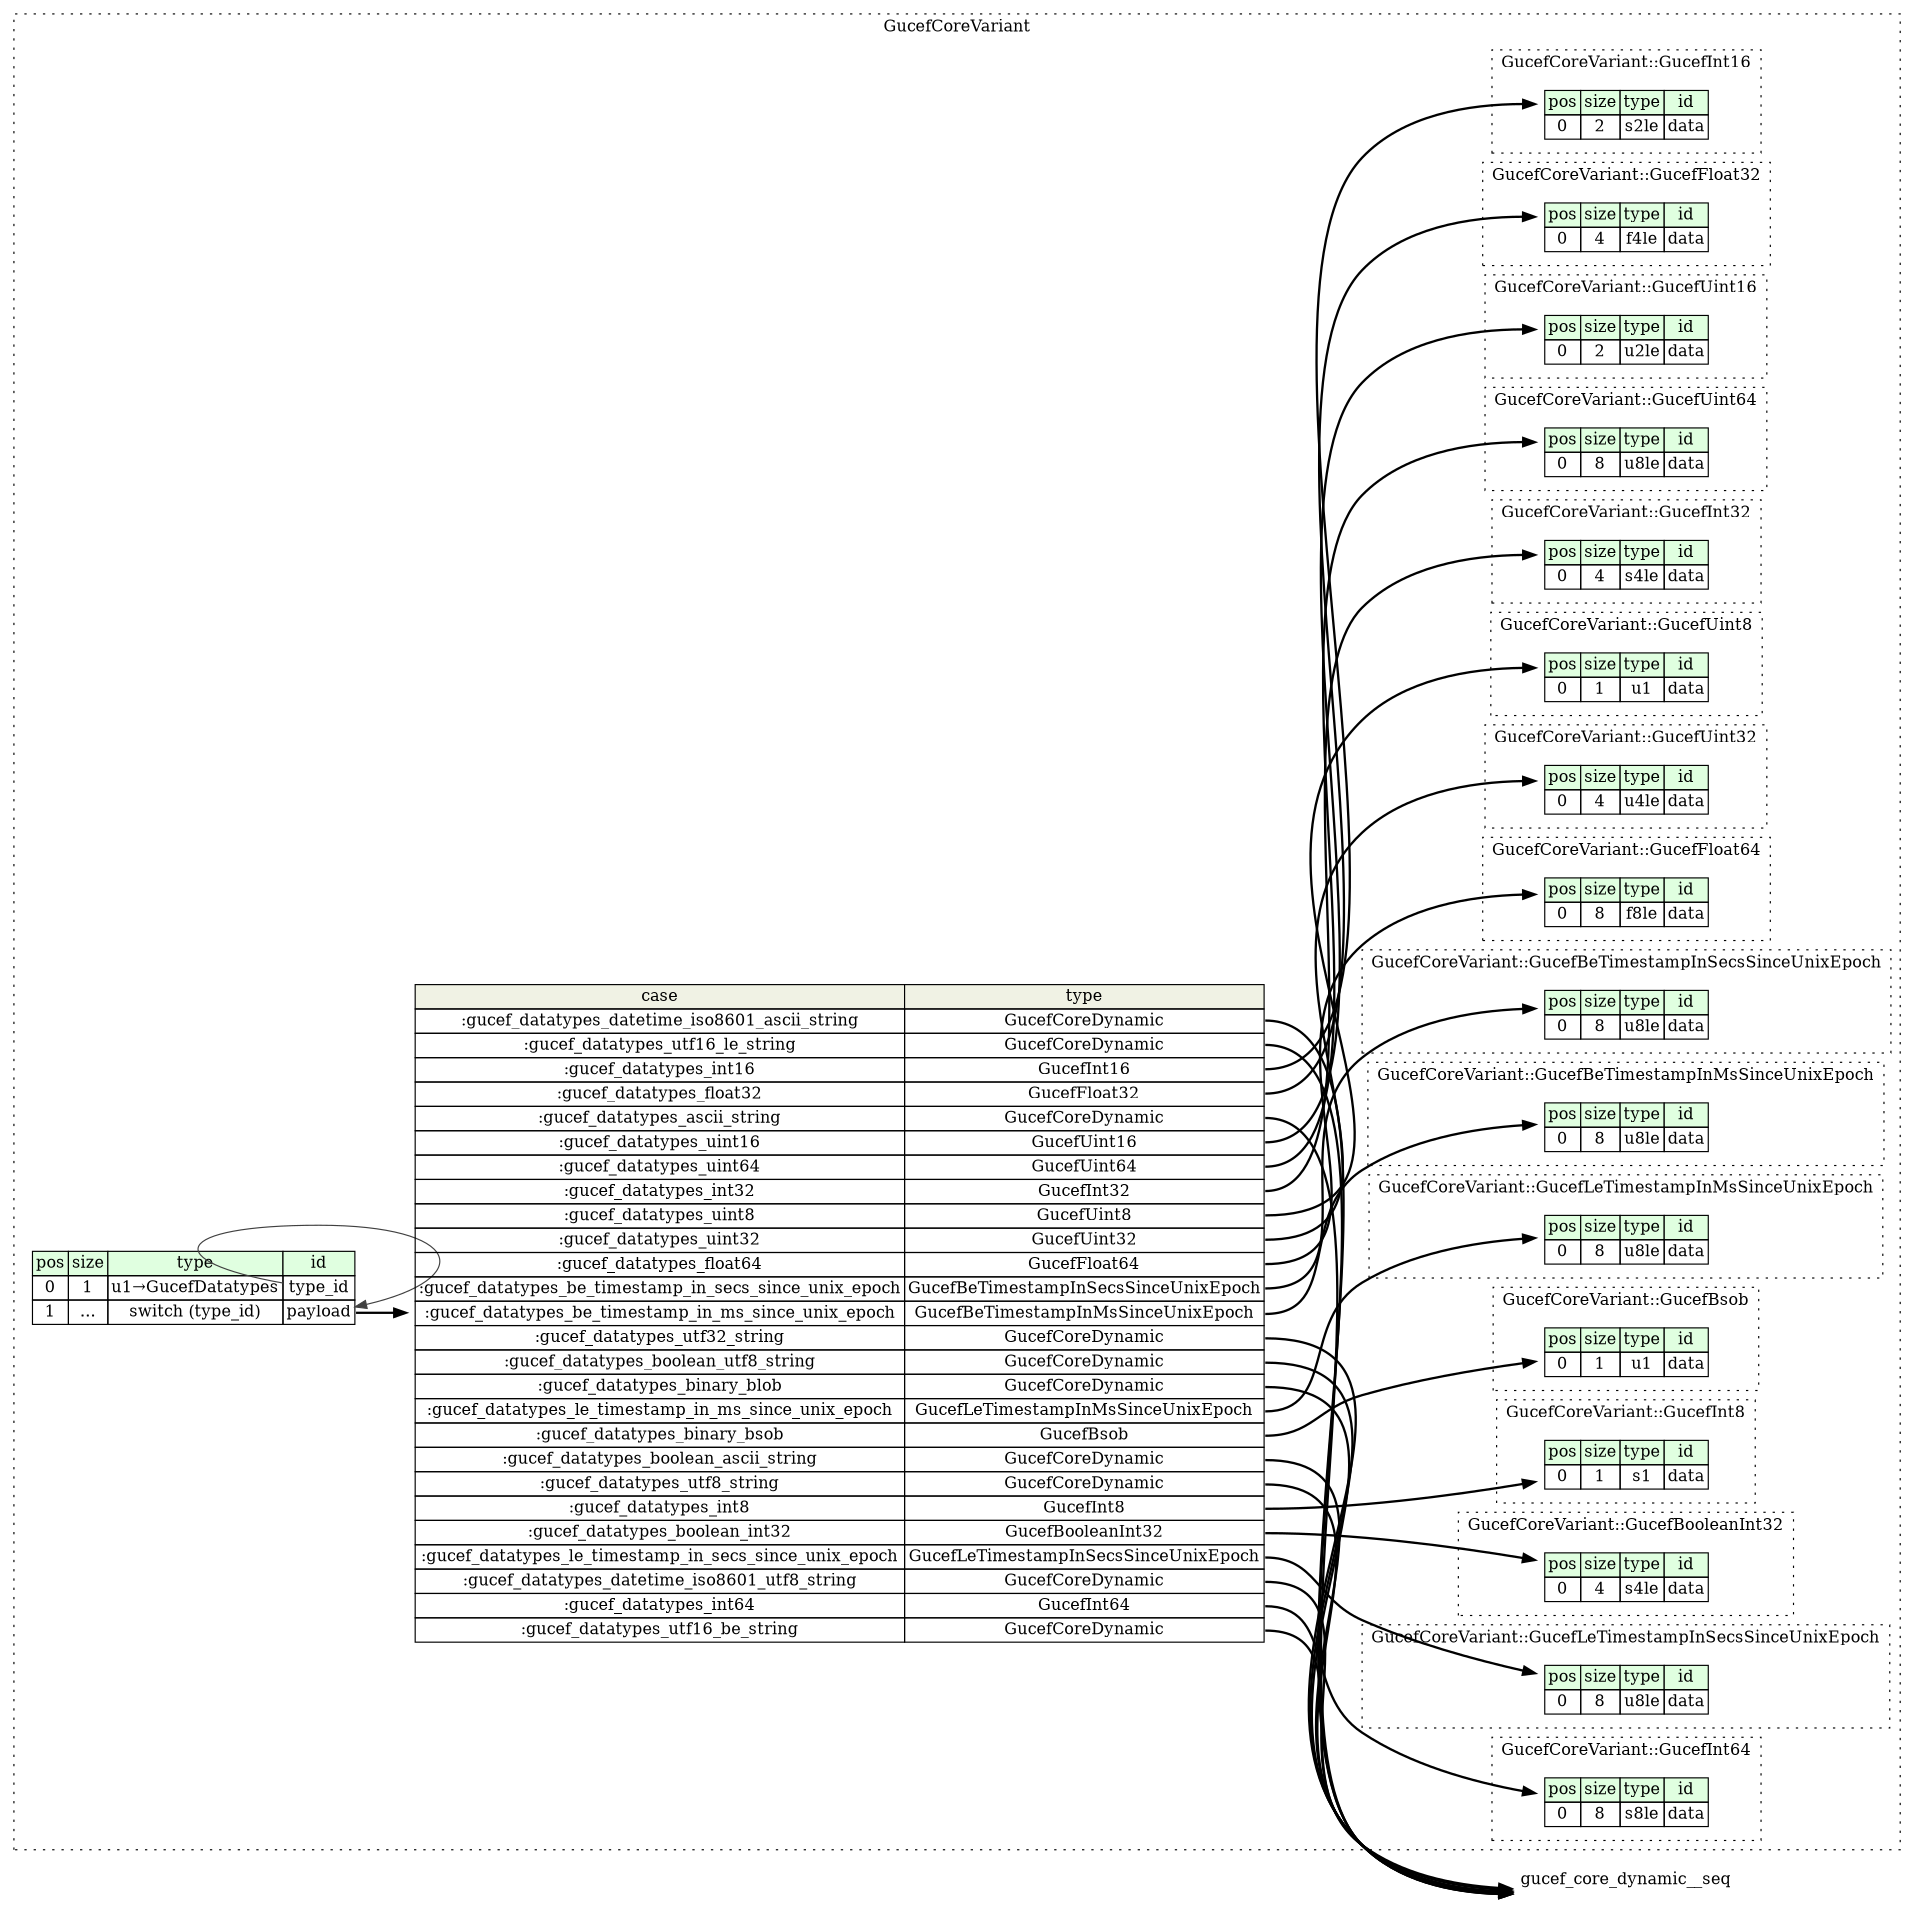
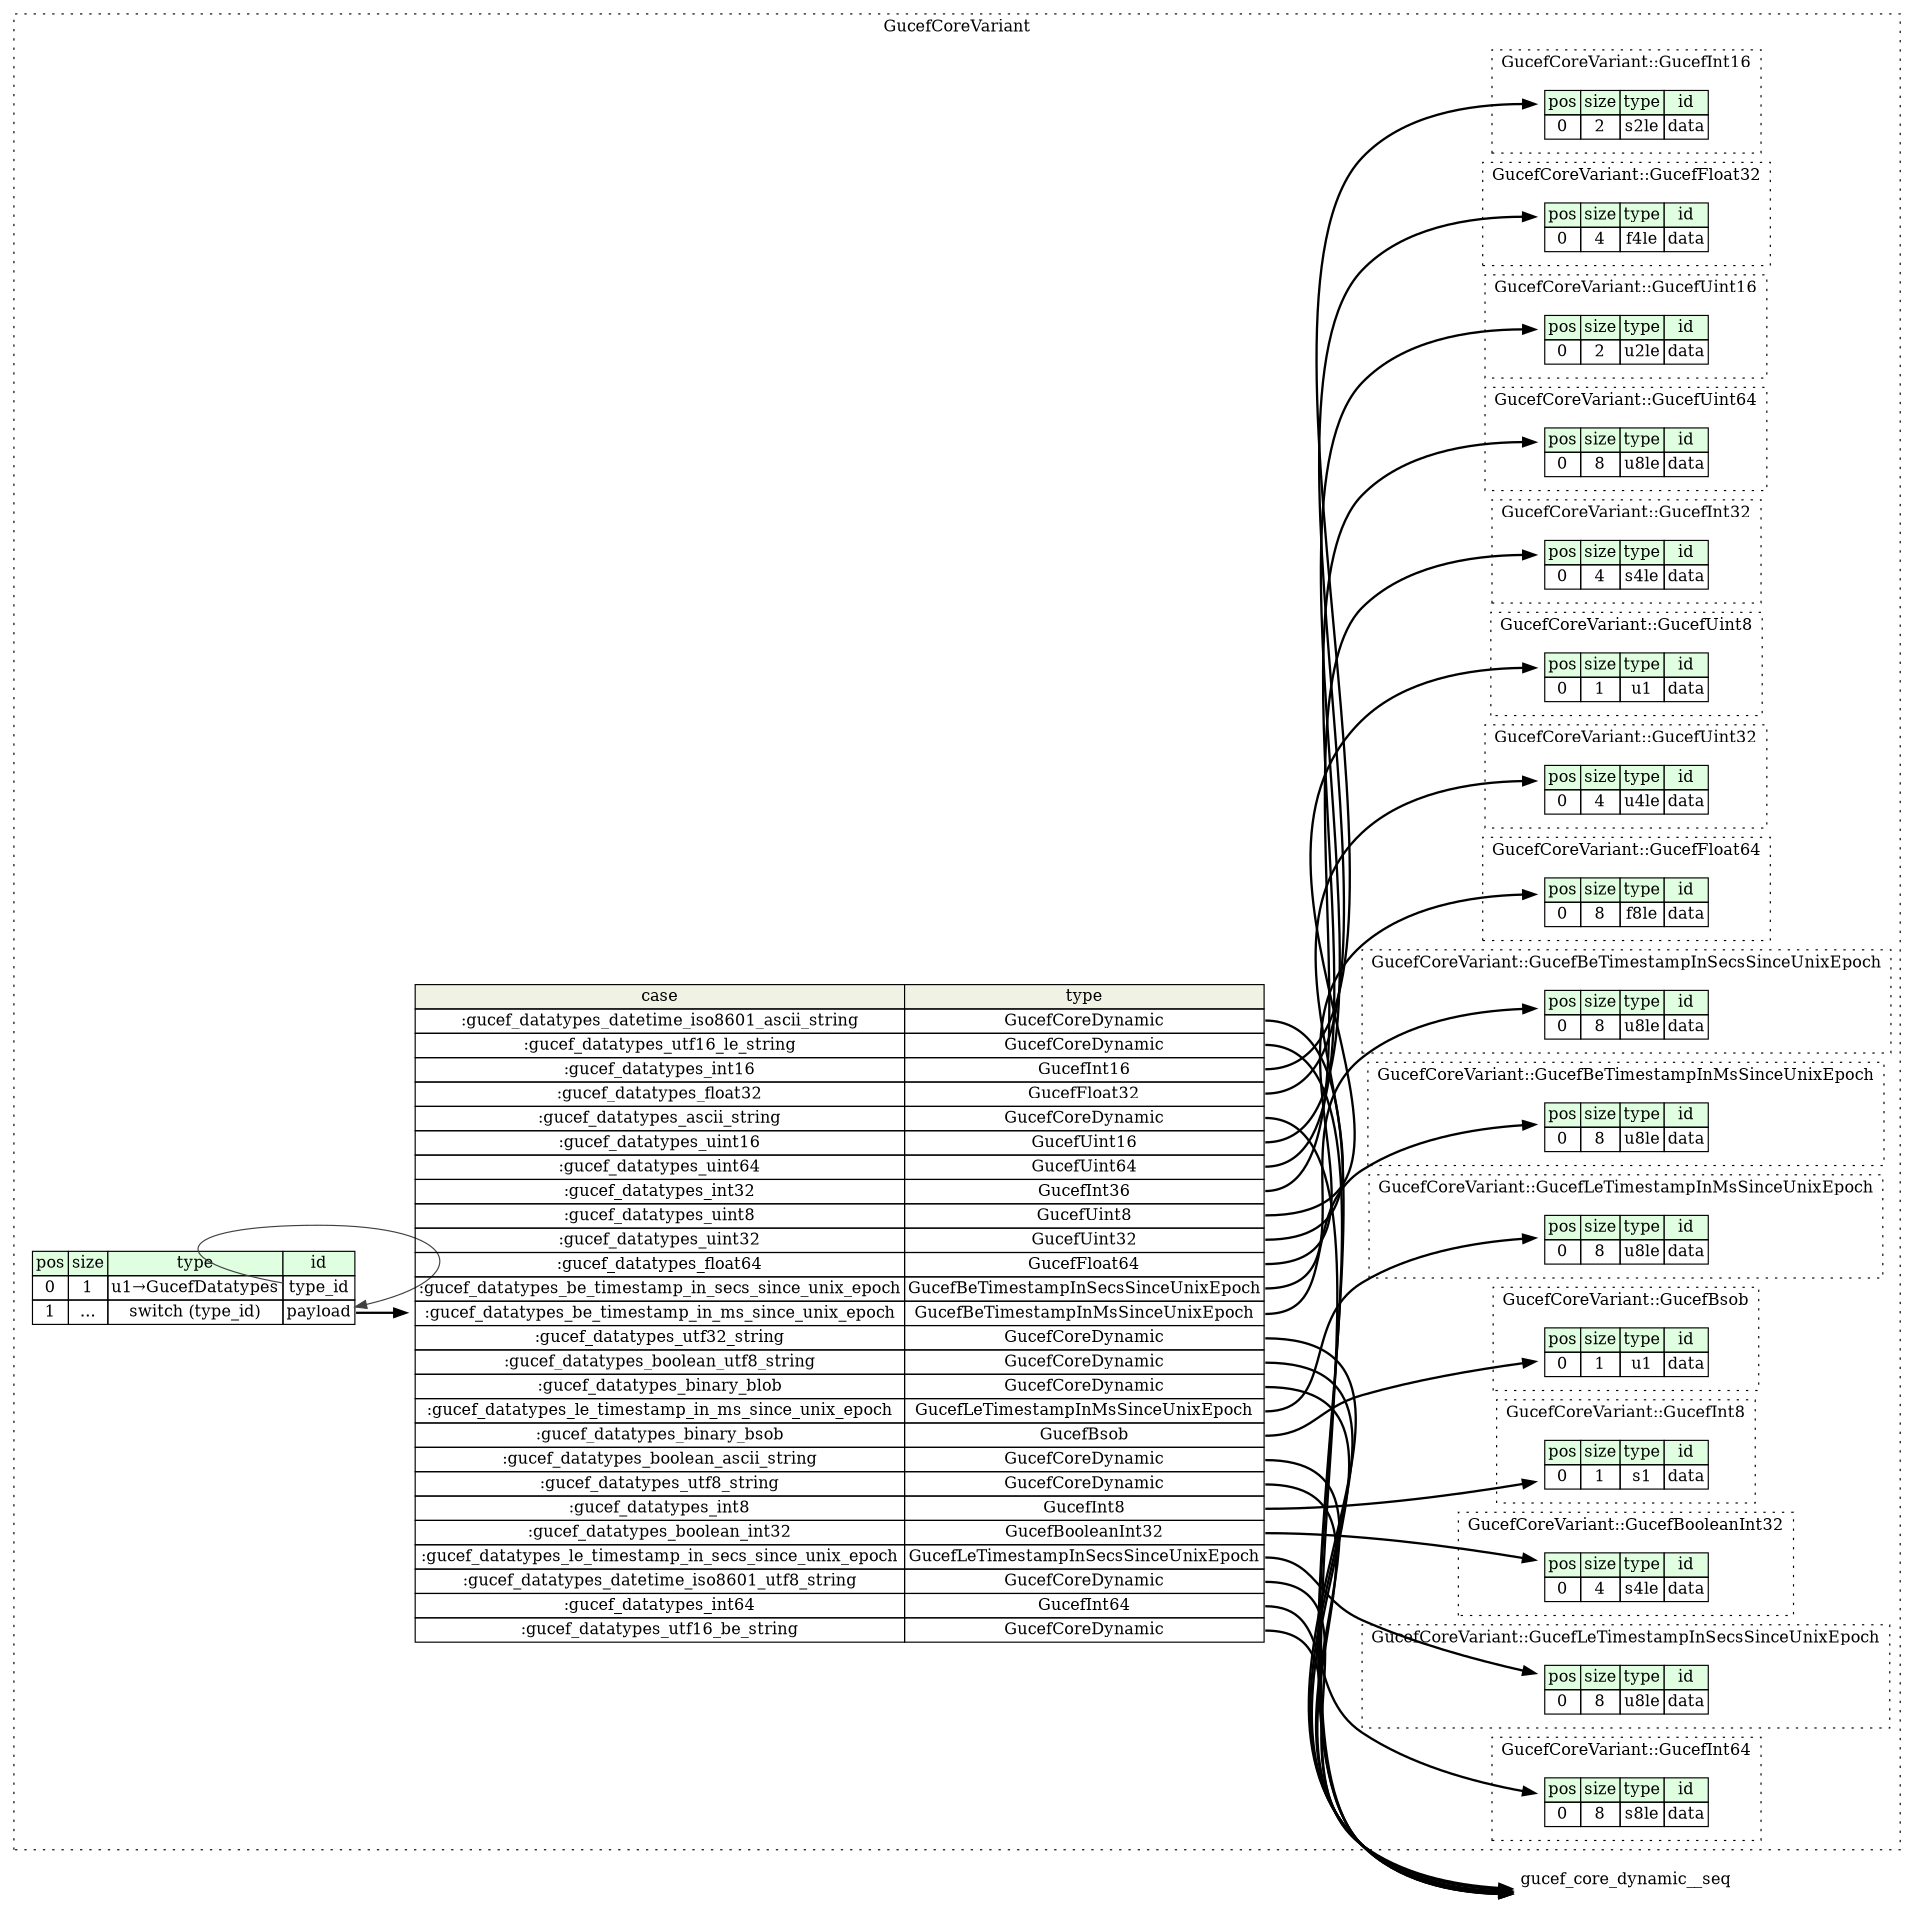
(1084, 1191) -> (1084, 1191)
